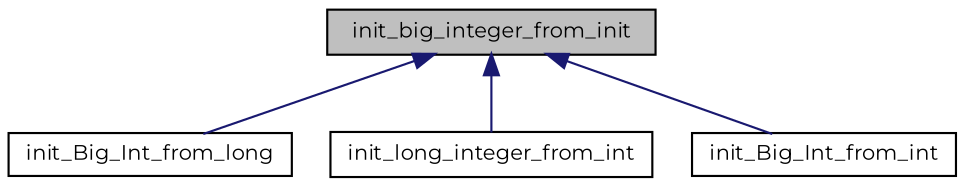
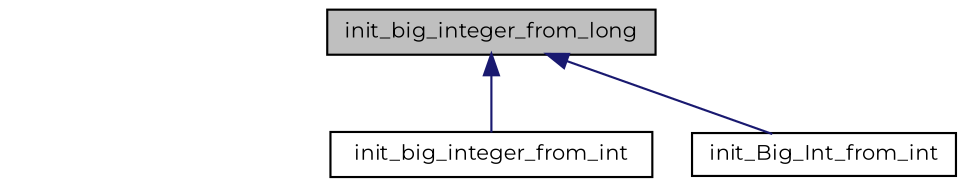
(491, 32) -> (491, 32)
(150, 154) -> none
(491, 154) -> (491, 154)
